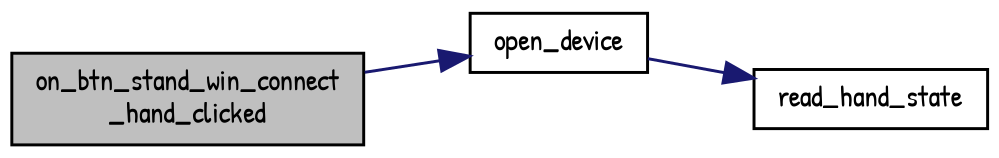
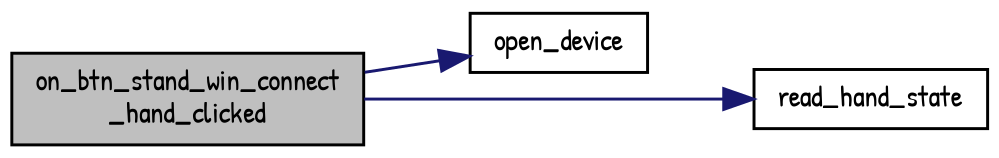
(686, 66) -> (544, 99)
